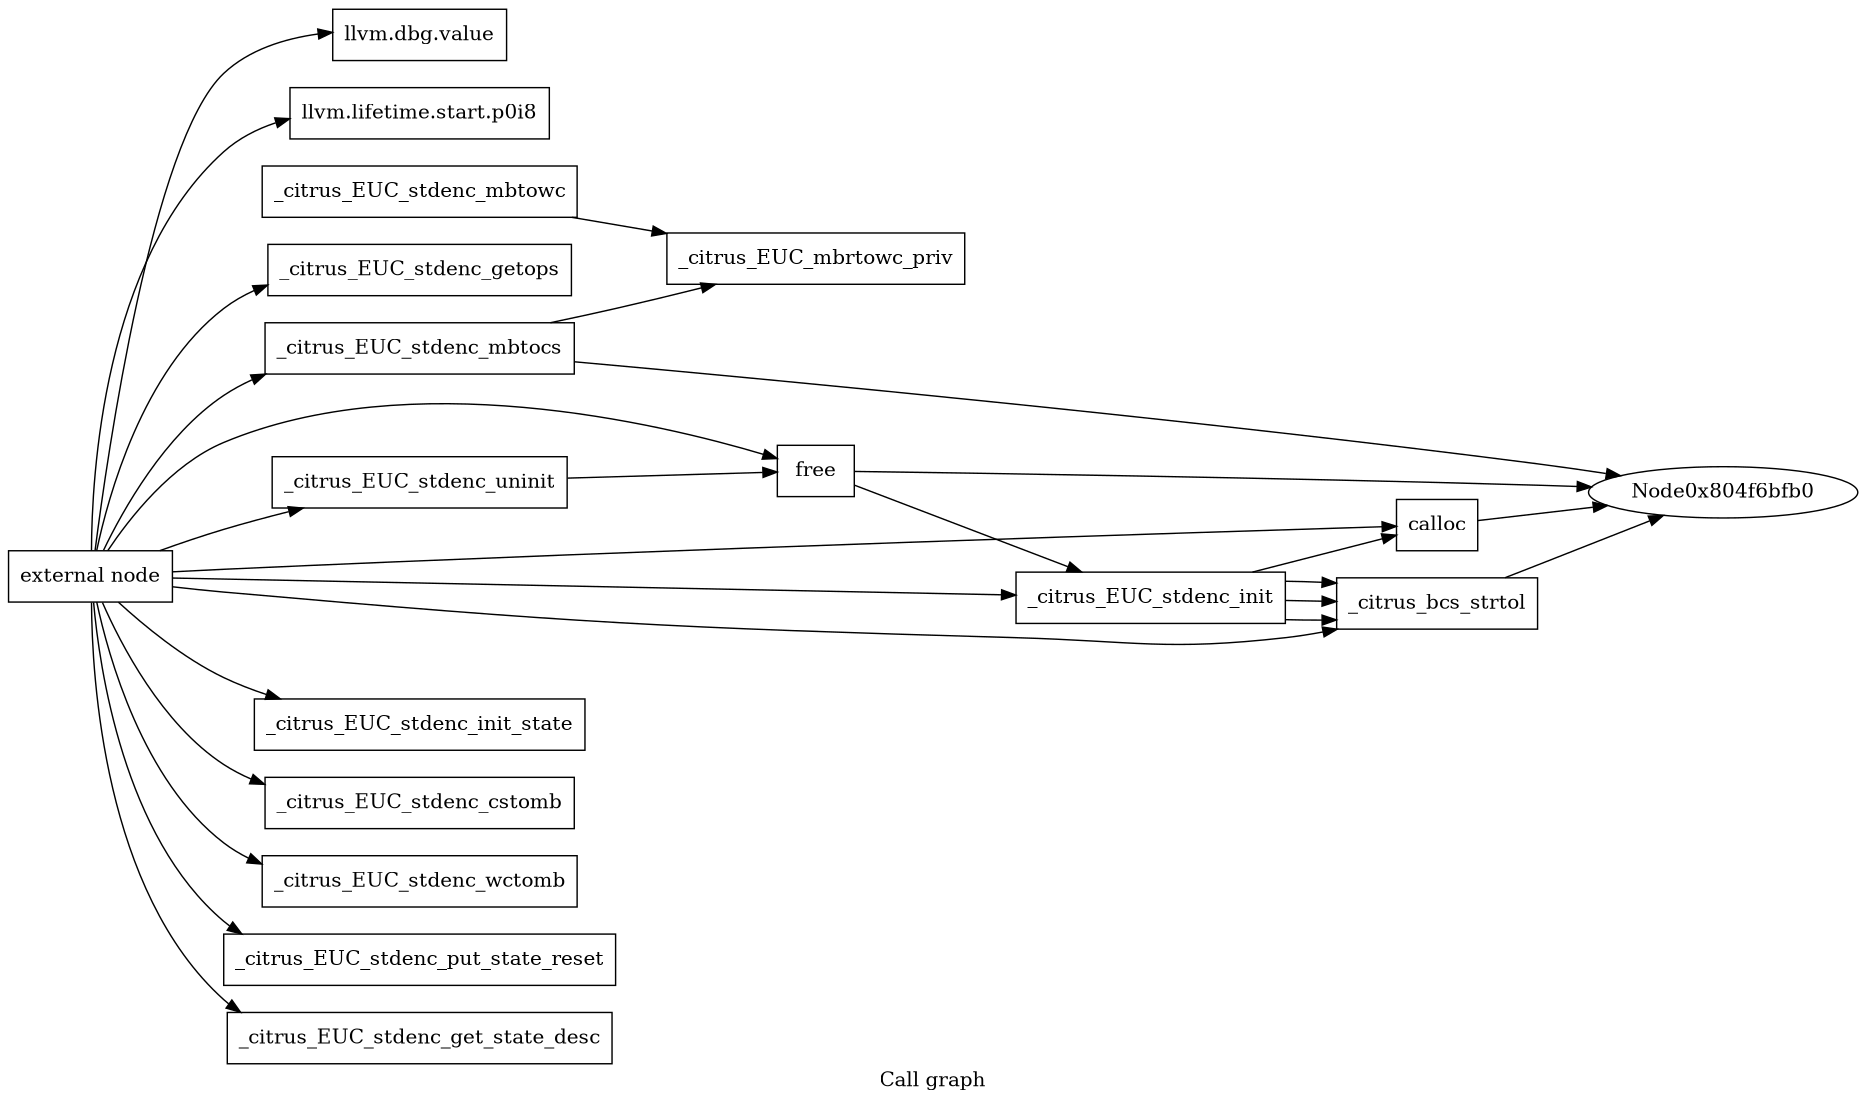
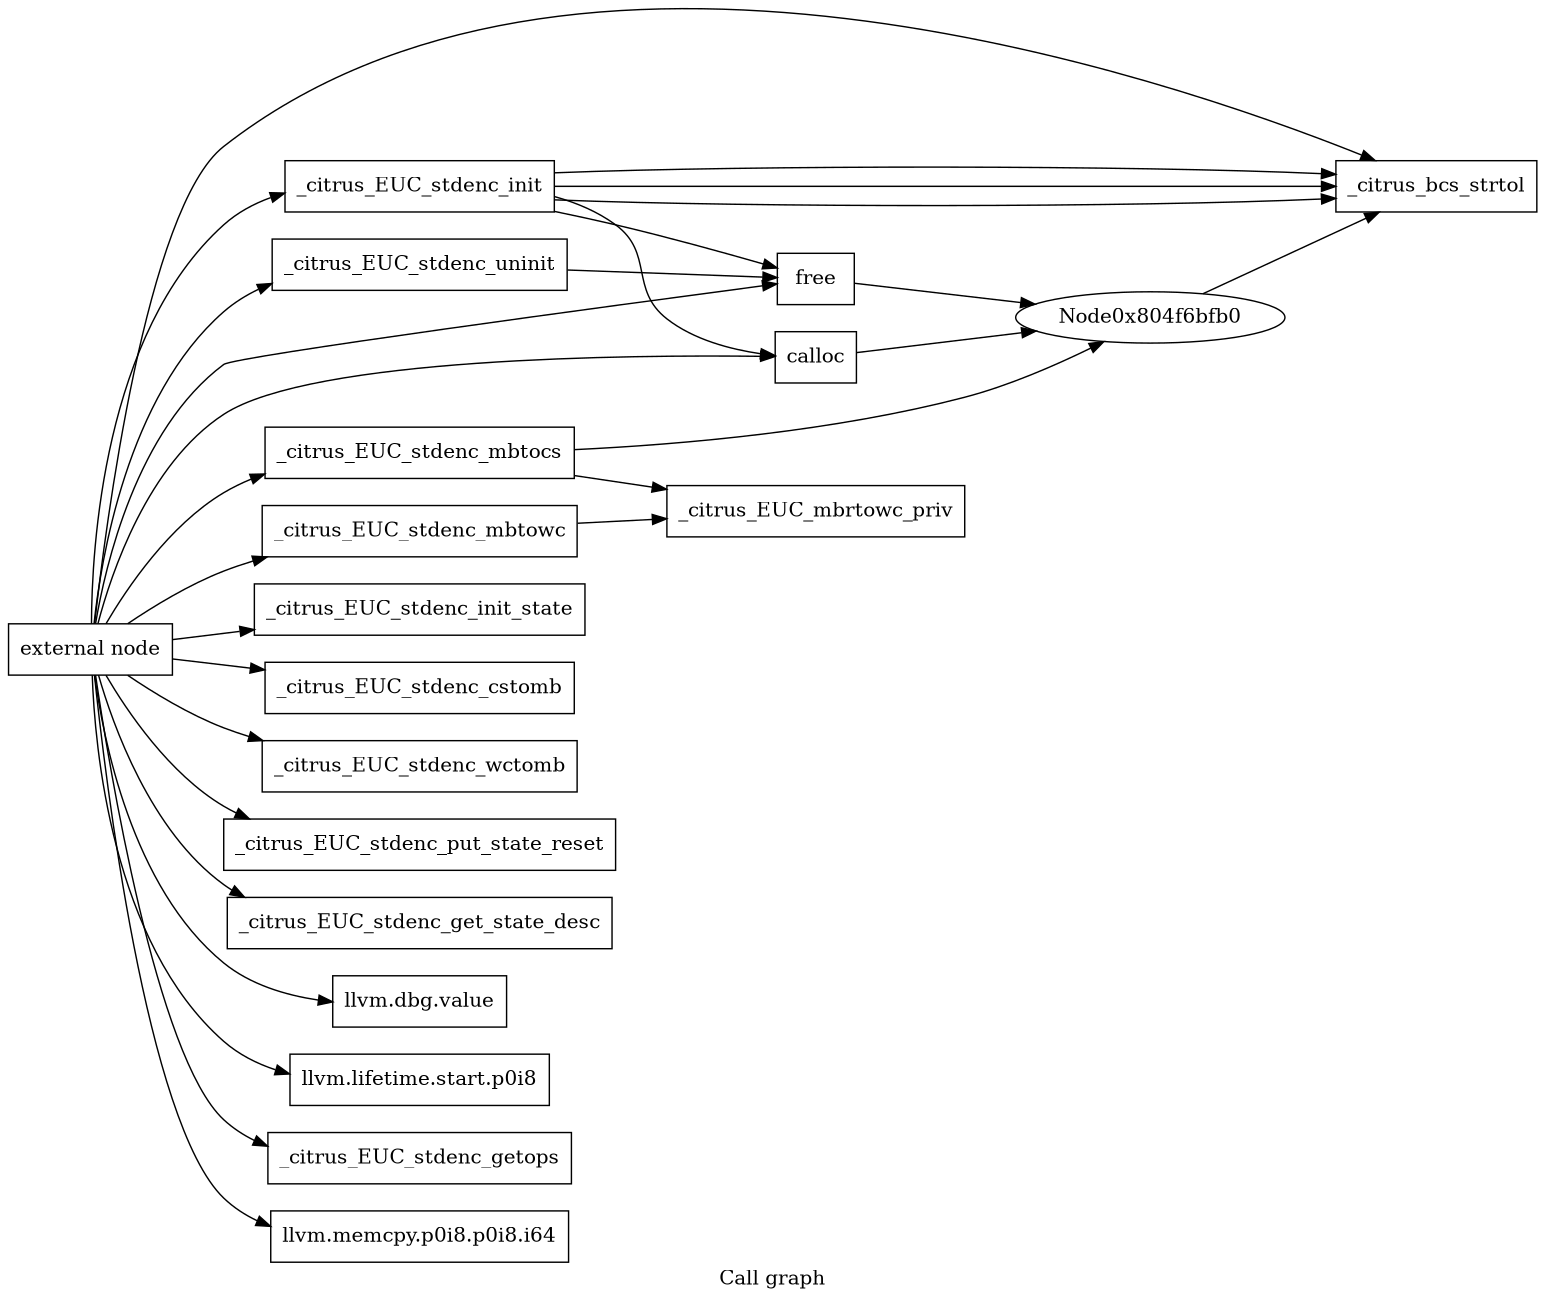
(961, 526) -> (660, 236)
(1577, 549) -> (1285, 256)
none -> (188, 587)
none -> (420, 1237)
